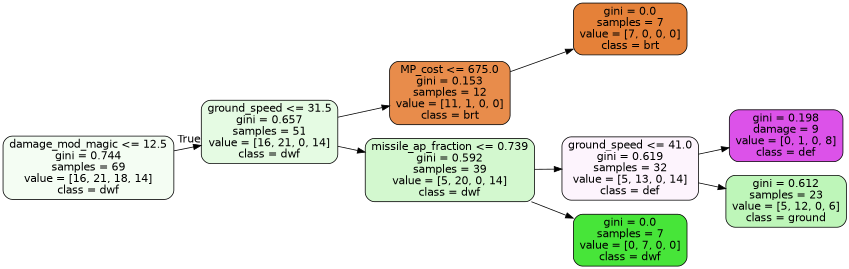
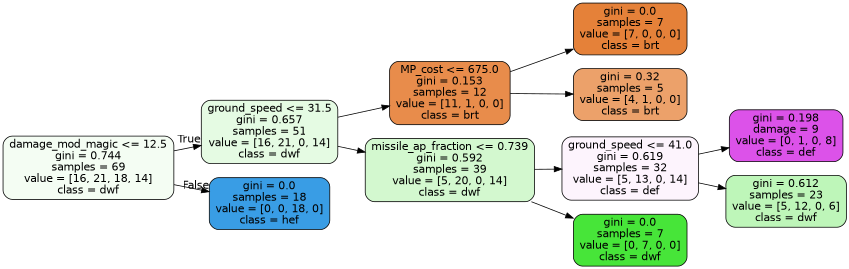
none -> (630, 95)
(786, 201) -> (786, 201)
none -> (270, 204)
